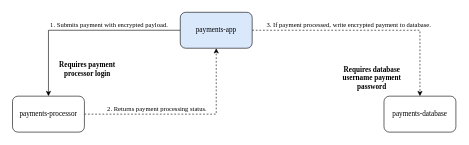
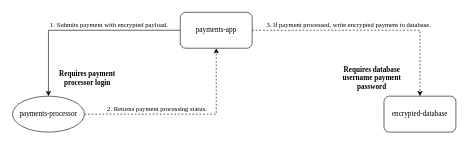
(216, 30) -> (216, 30)
(87, 69) -> (87, 78)
(48, 114) -> (48, 114)
(420, 114) -> (420, 114)
